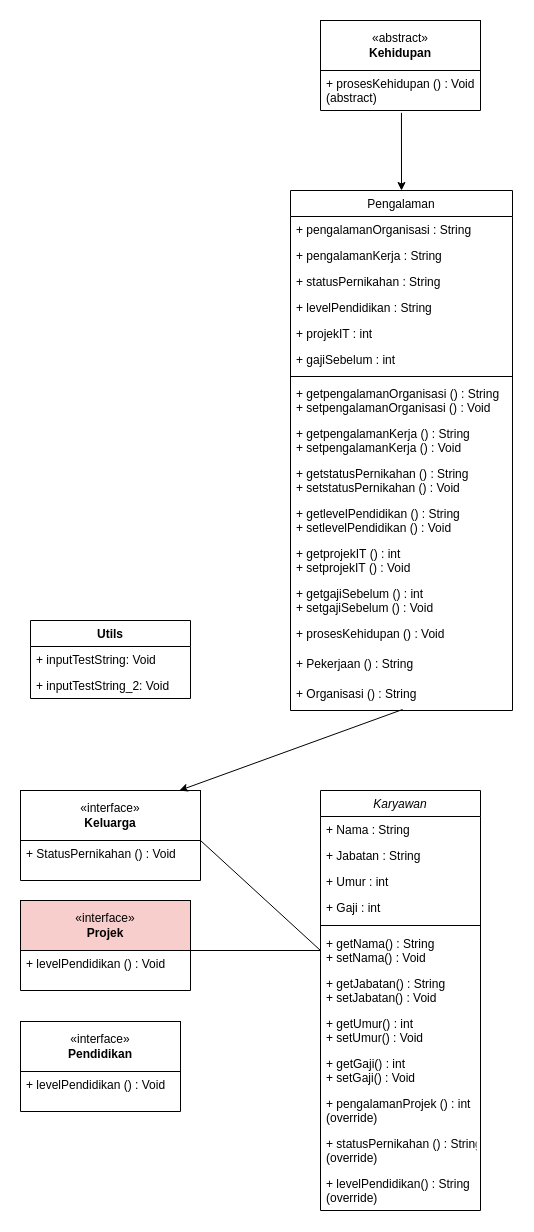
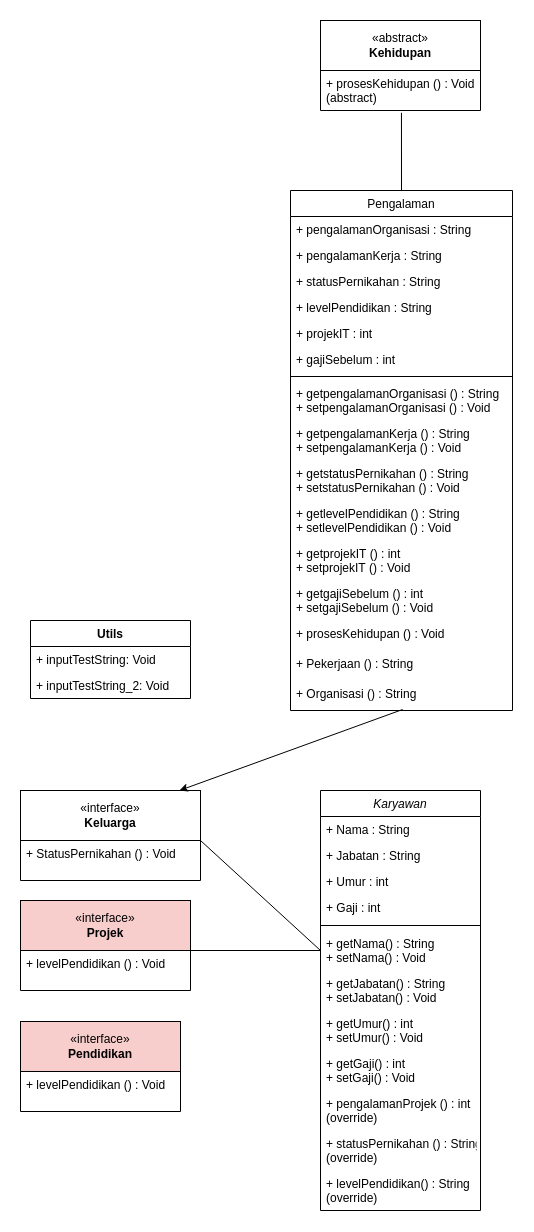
(401, 182) -> (401, 185)
(101, 1047) -> (101, 1047)
